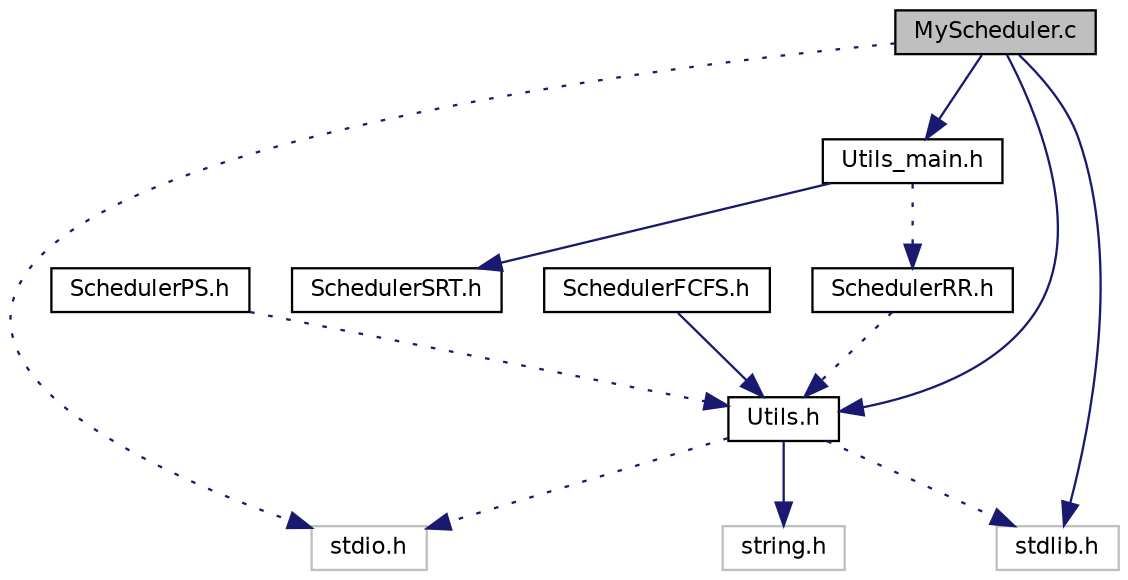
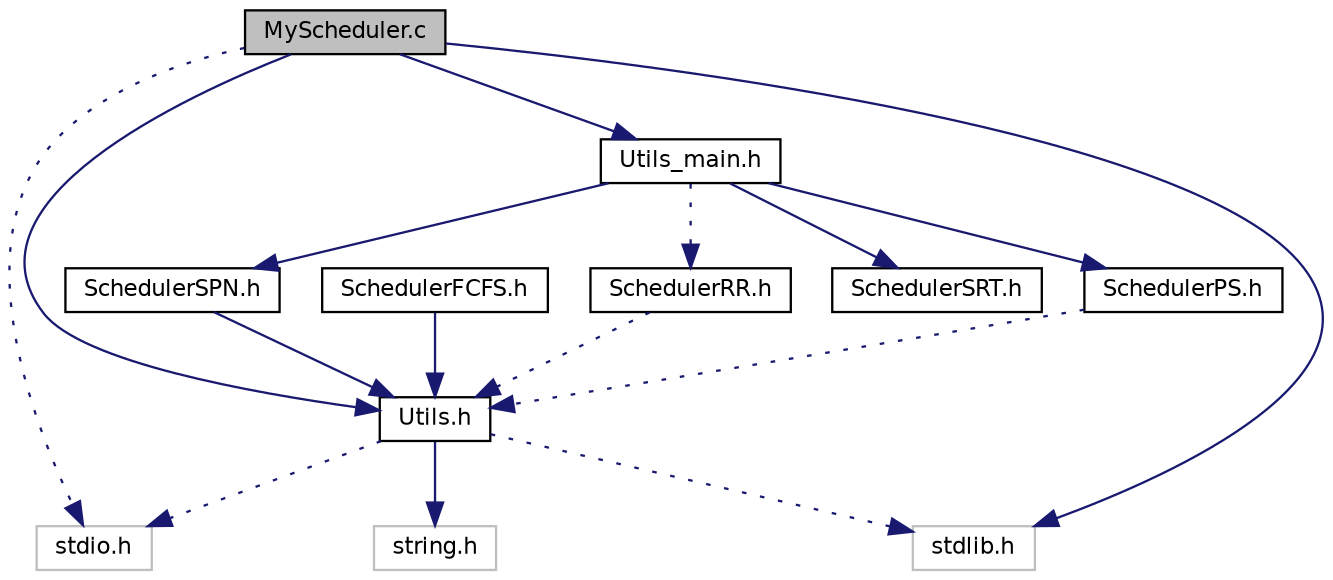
none -> (926, 223)
none -> (173, 290)
